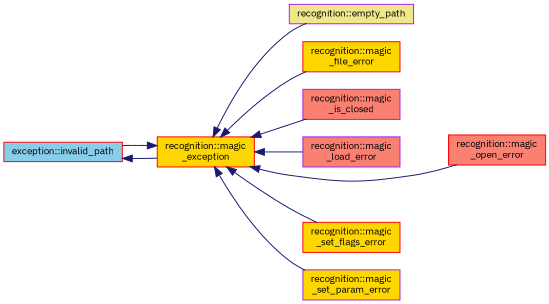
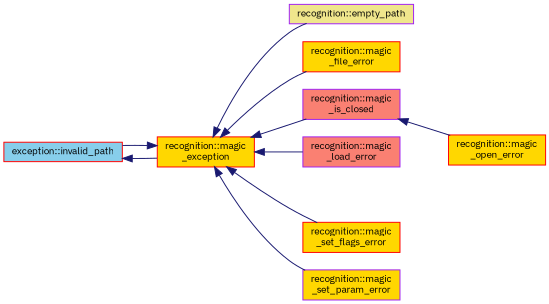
(497, 150) -> (497, 150)
(359, 181) -> (429, 129)
